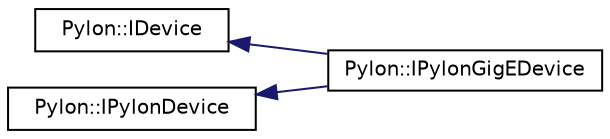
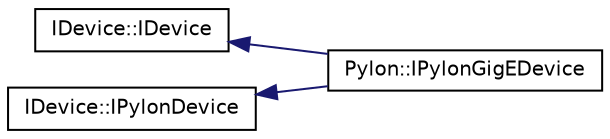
(132, 30) -> (132, 30)
(132, 109) -> (132, 109)
